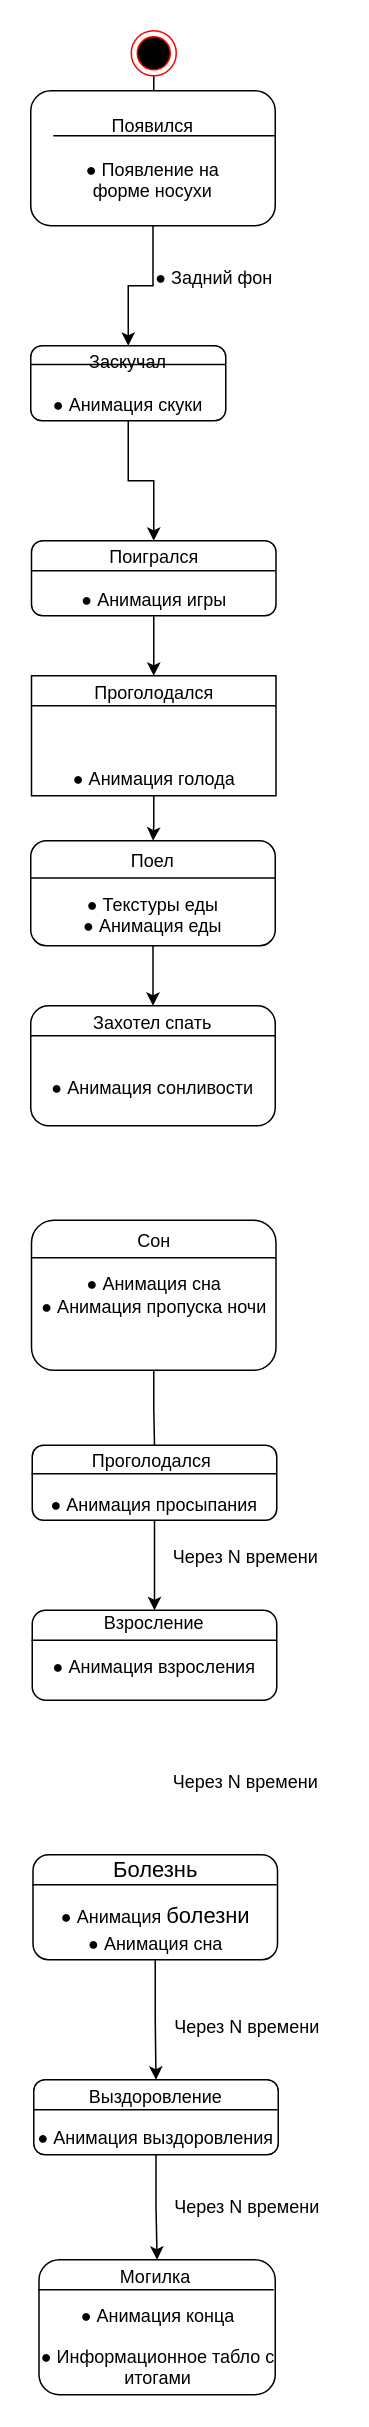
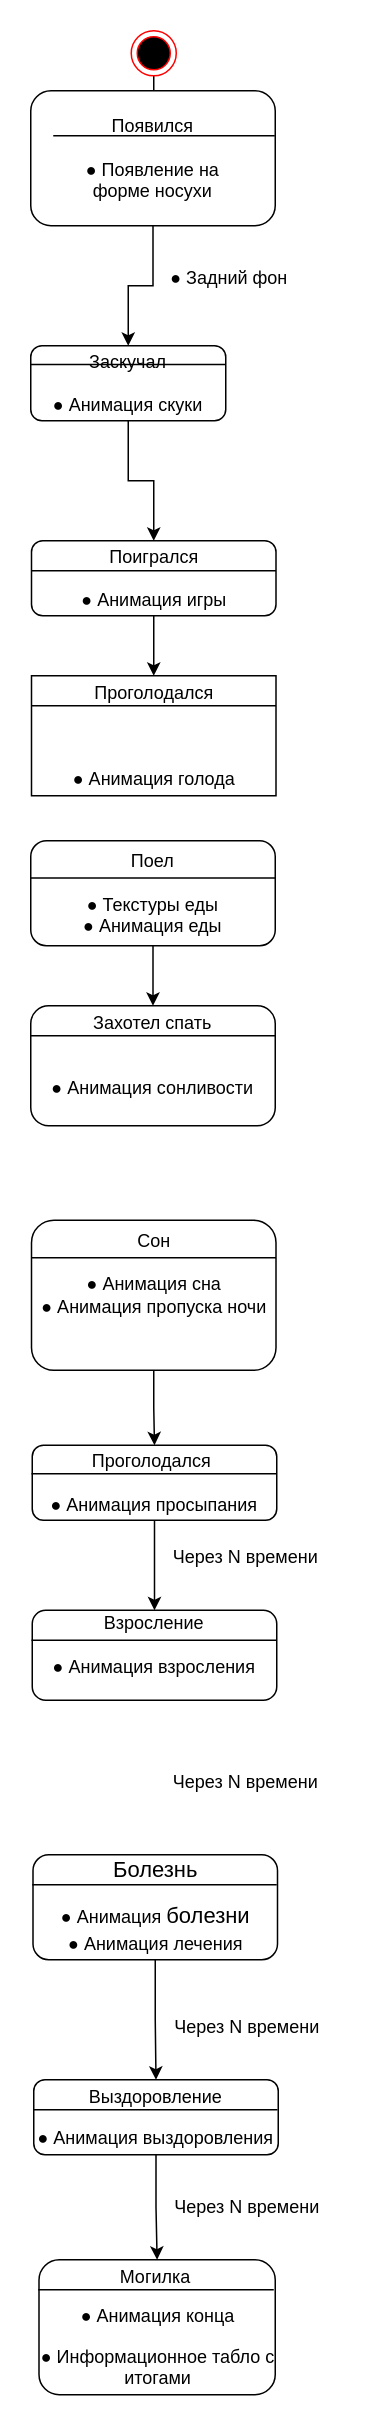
(214, 278) -> (229, 278)
(154, 813) -> none
(154, 1438) -> (154, 1434)
(156, 1907) -> (156, 1907)
